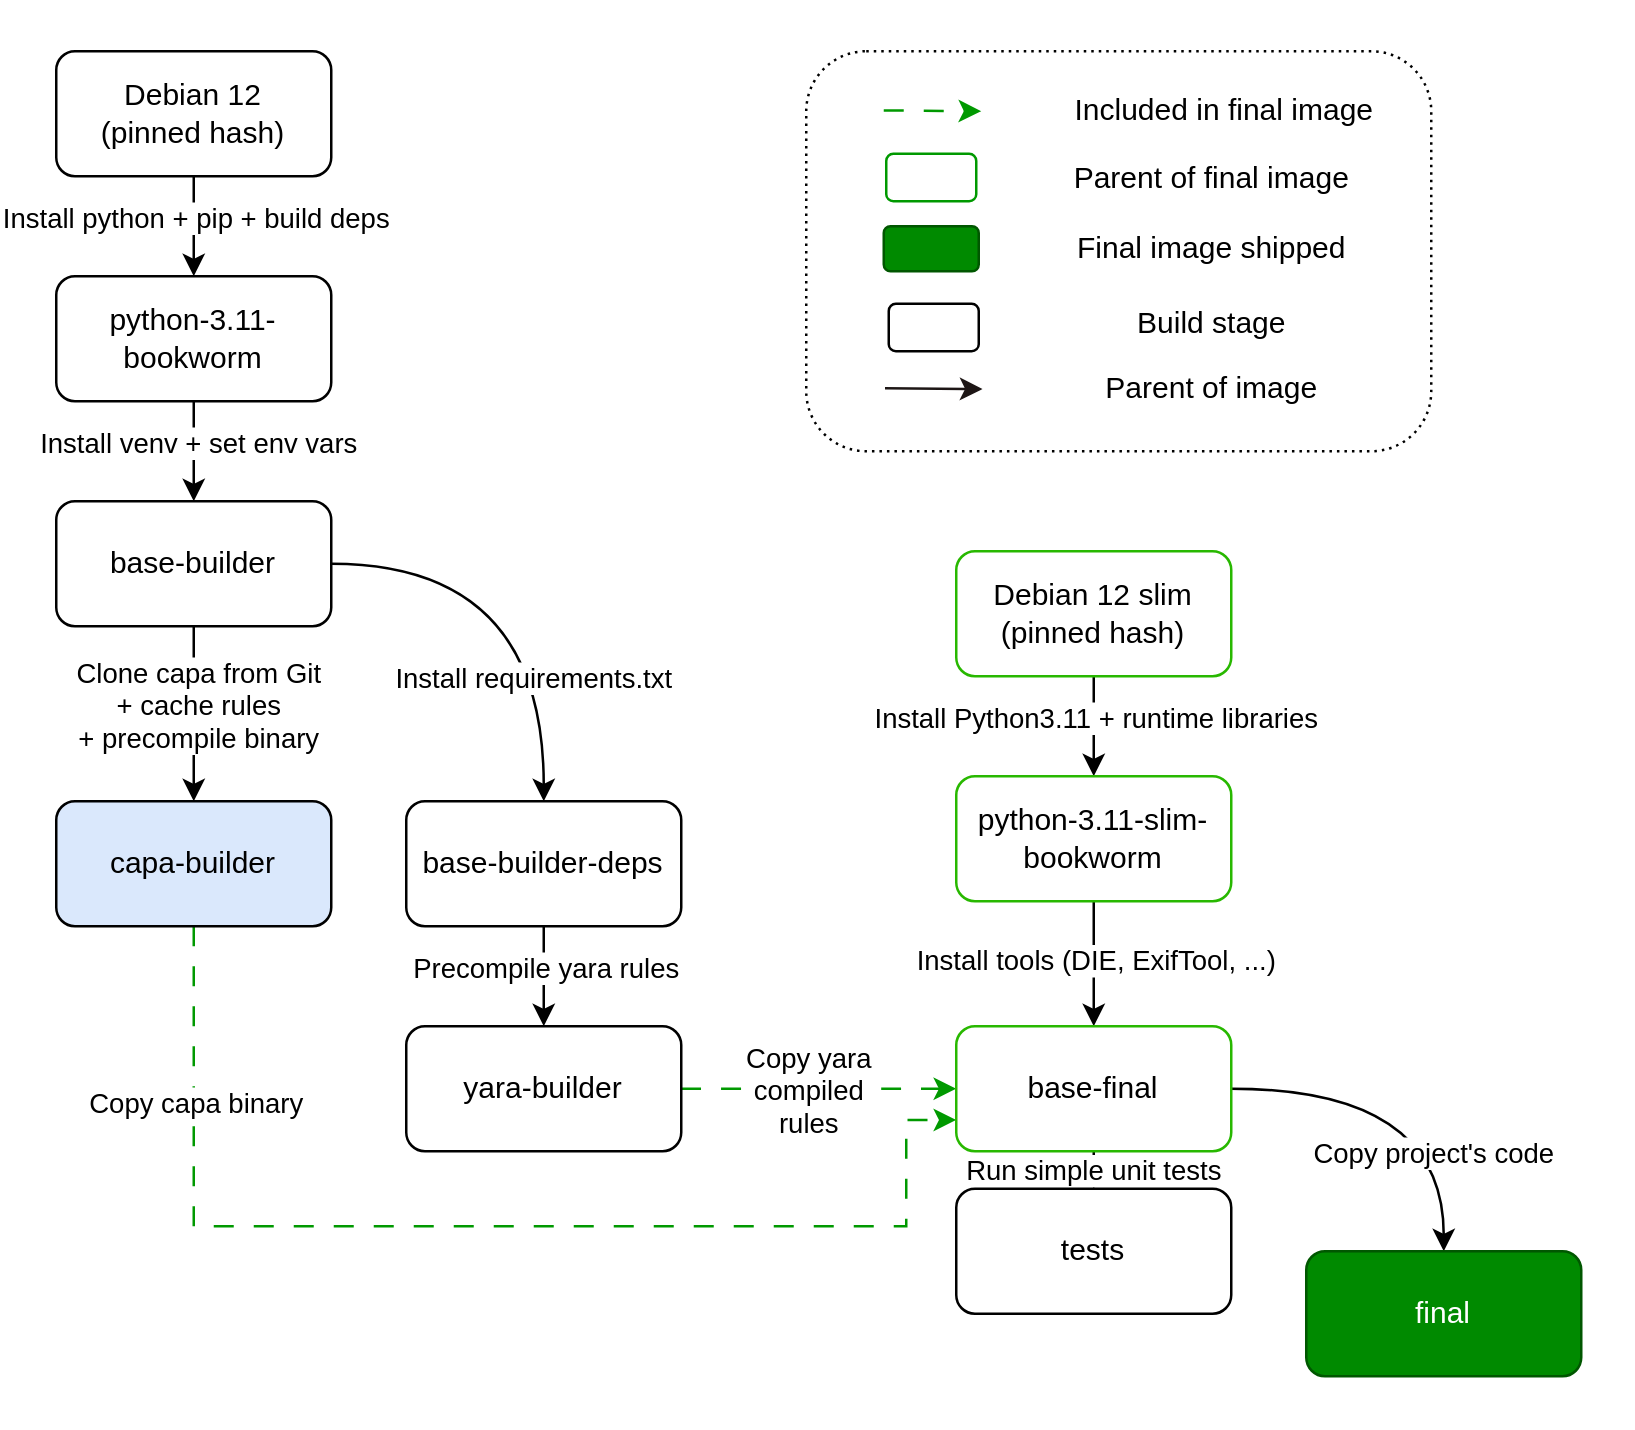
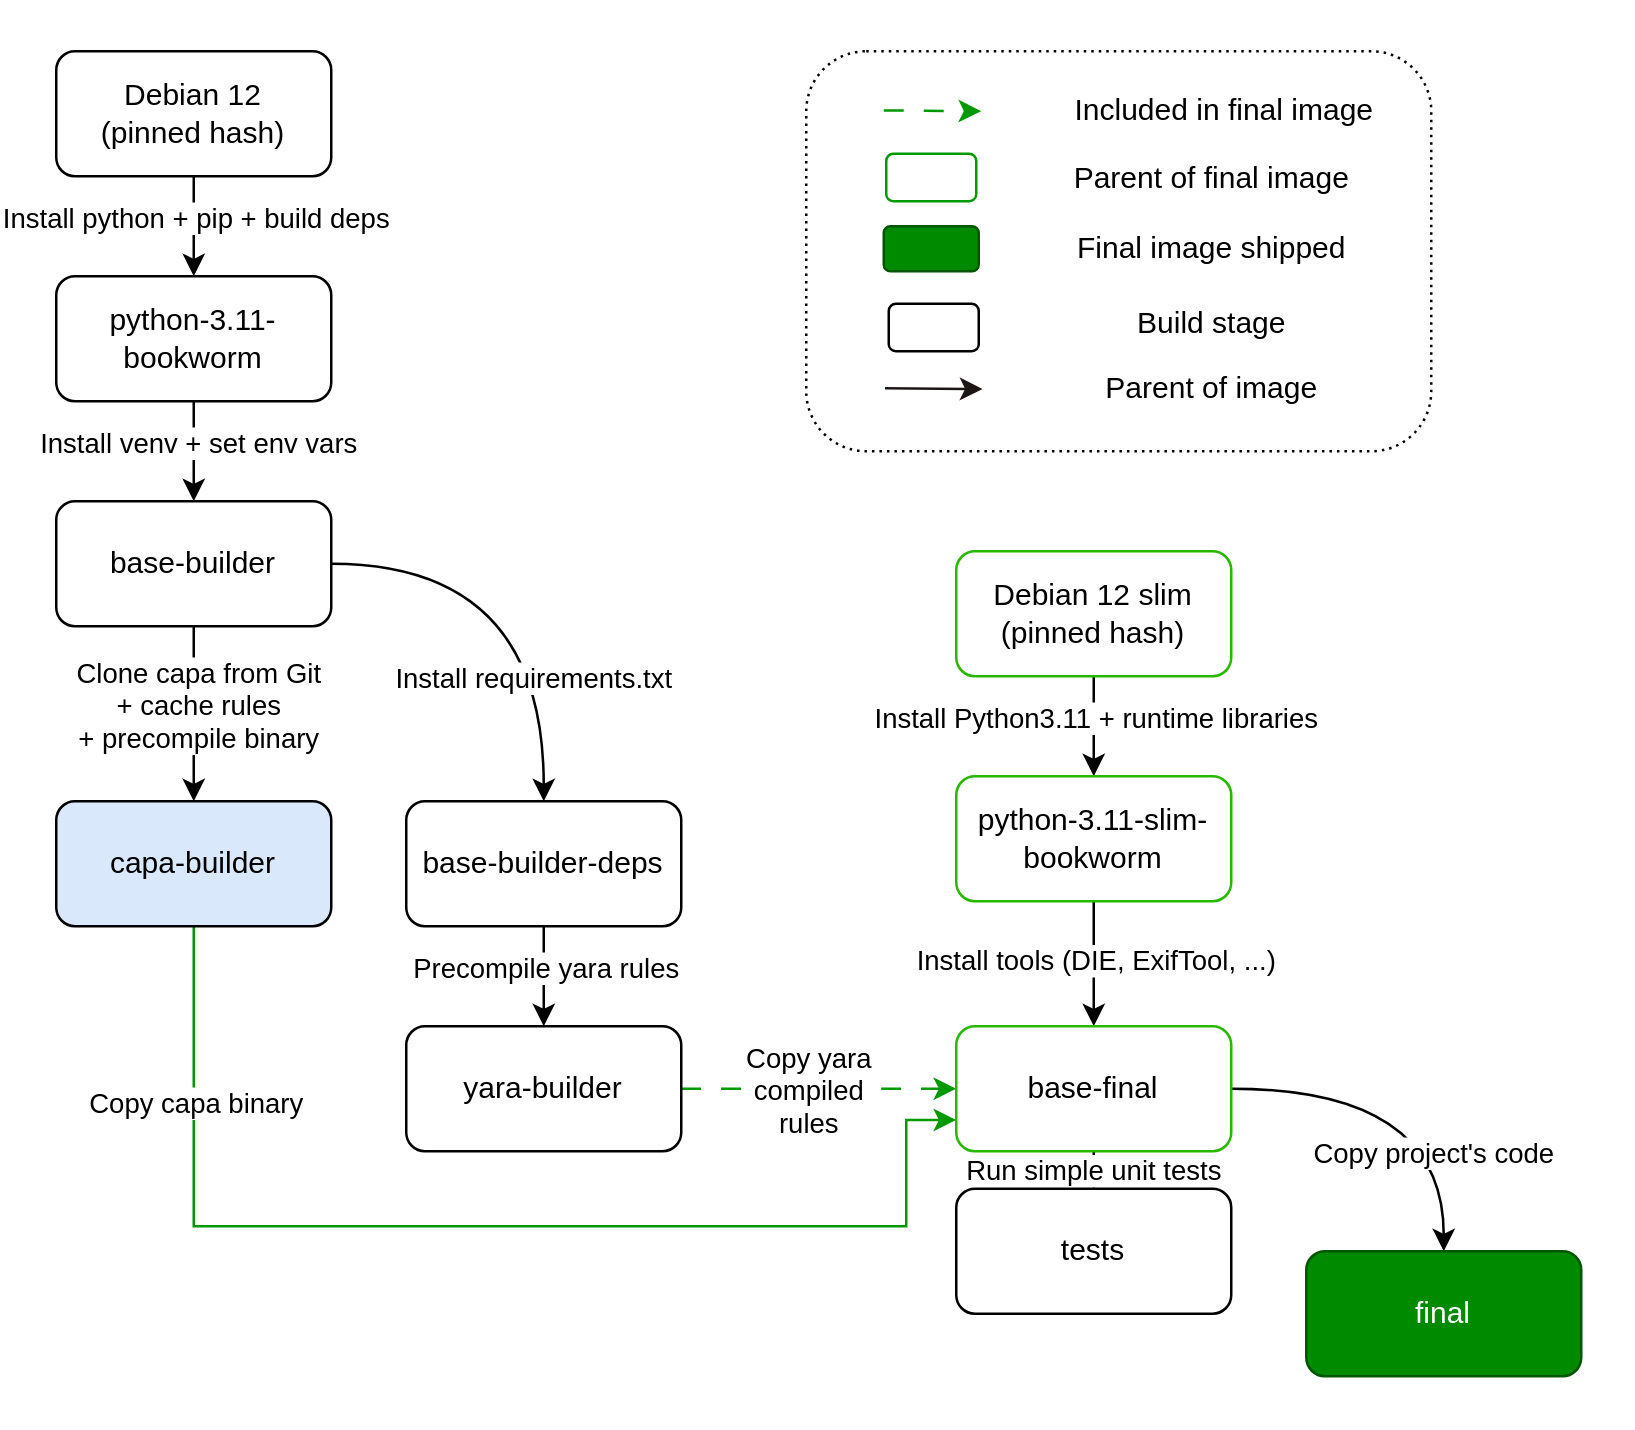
(203, 1226) -> (203, 1226)
